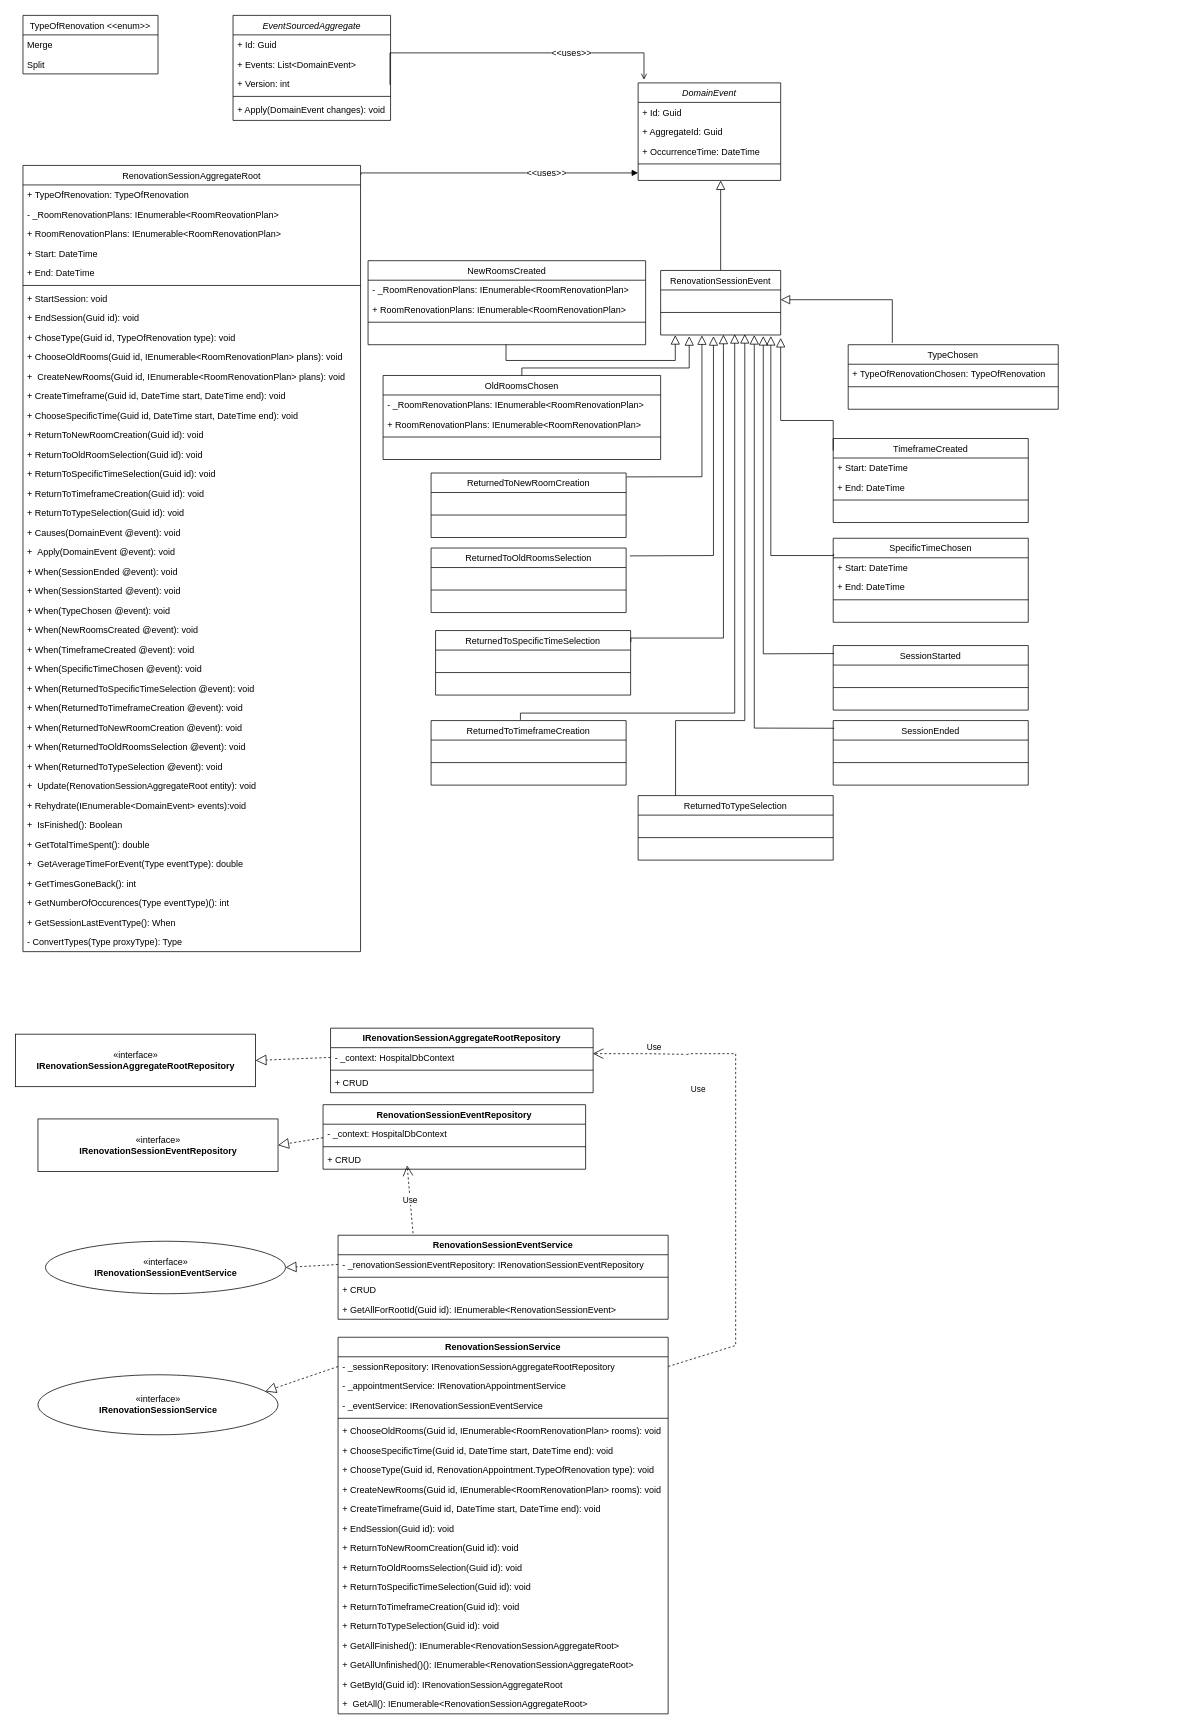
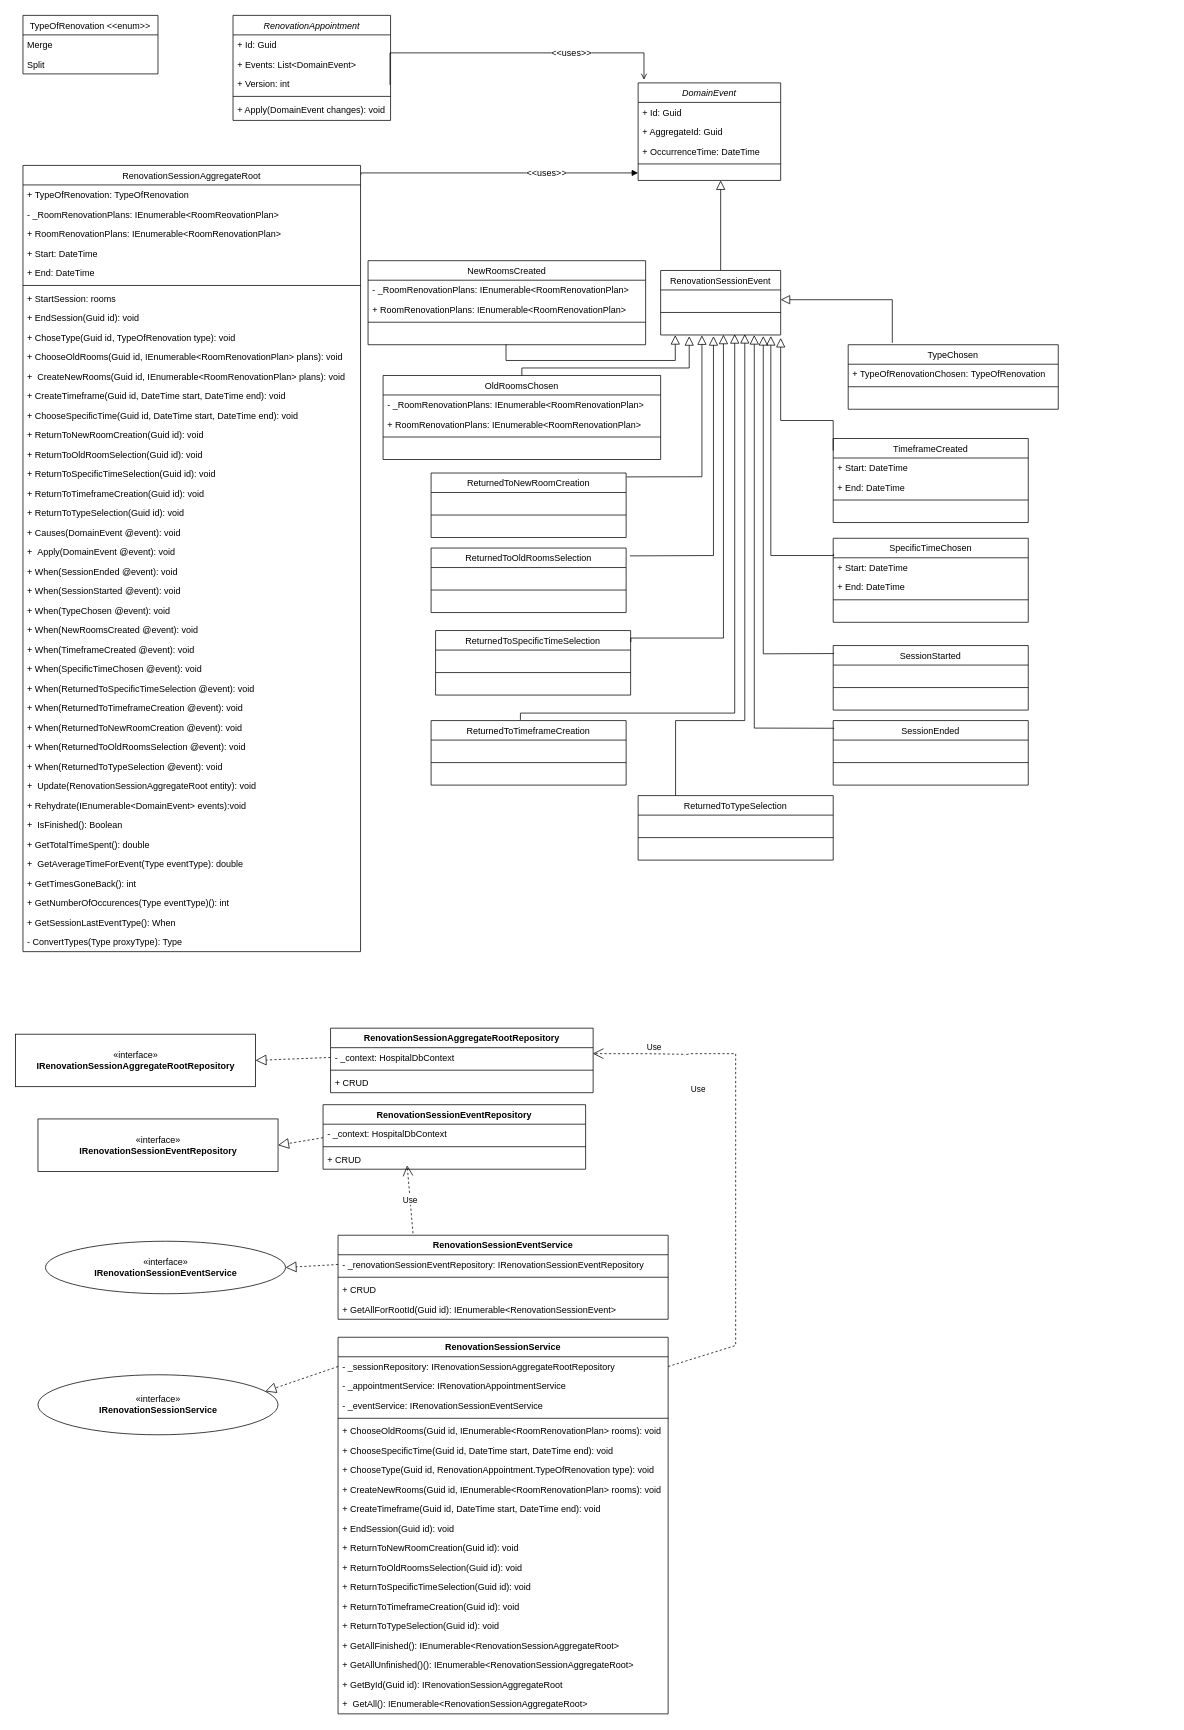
(311, 26) -> (311, 26)
(72, 299) -> (75, 299)
(461, 1038) -> (461, 1038)
